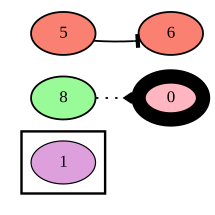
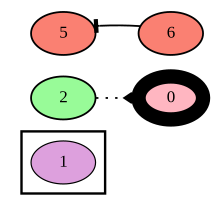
(114, 41) -> (120, 25)
(63, 98) -> (63, 98)
